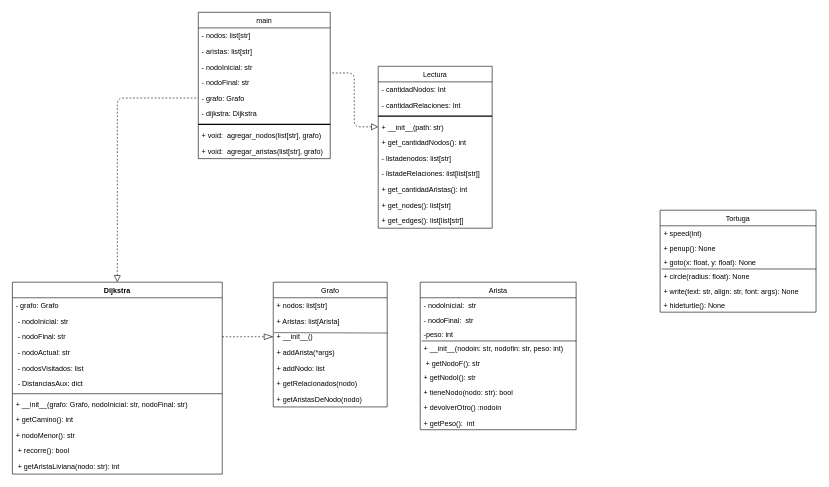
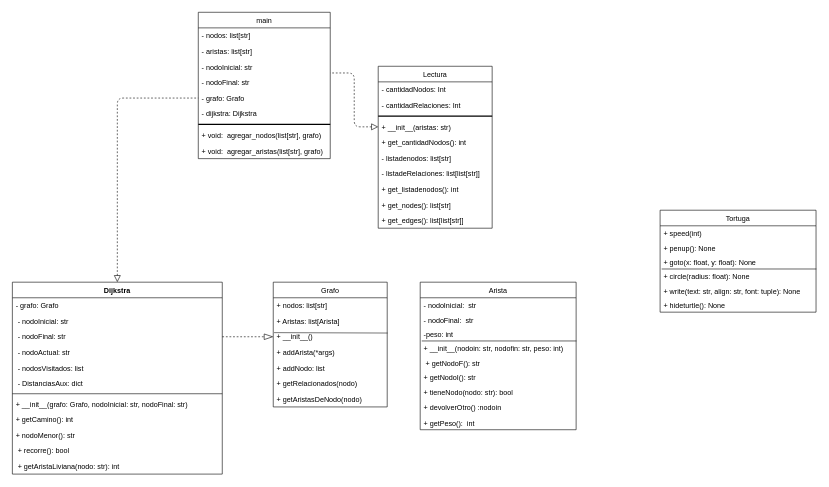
(419, 127) -> (424, 127)
(432, 190) -> (426, 190)
(745, 292) -> (746, 292)
